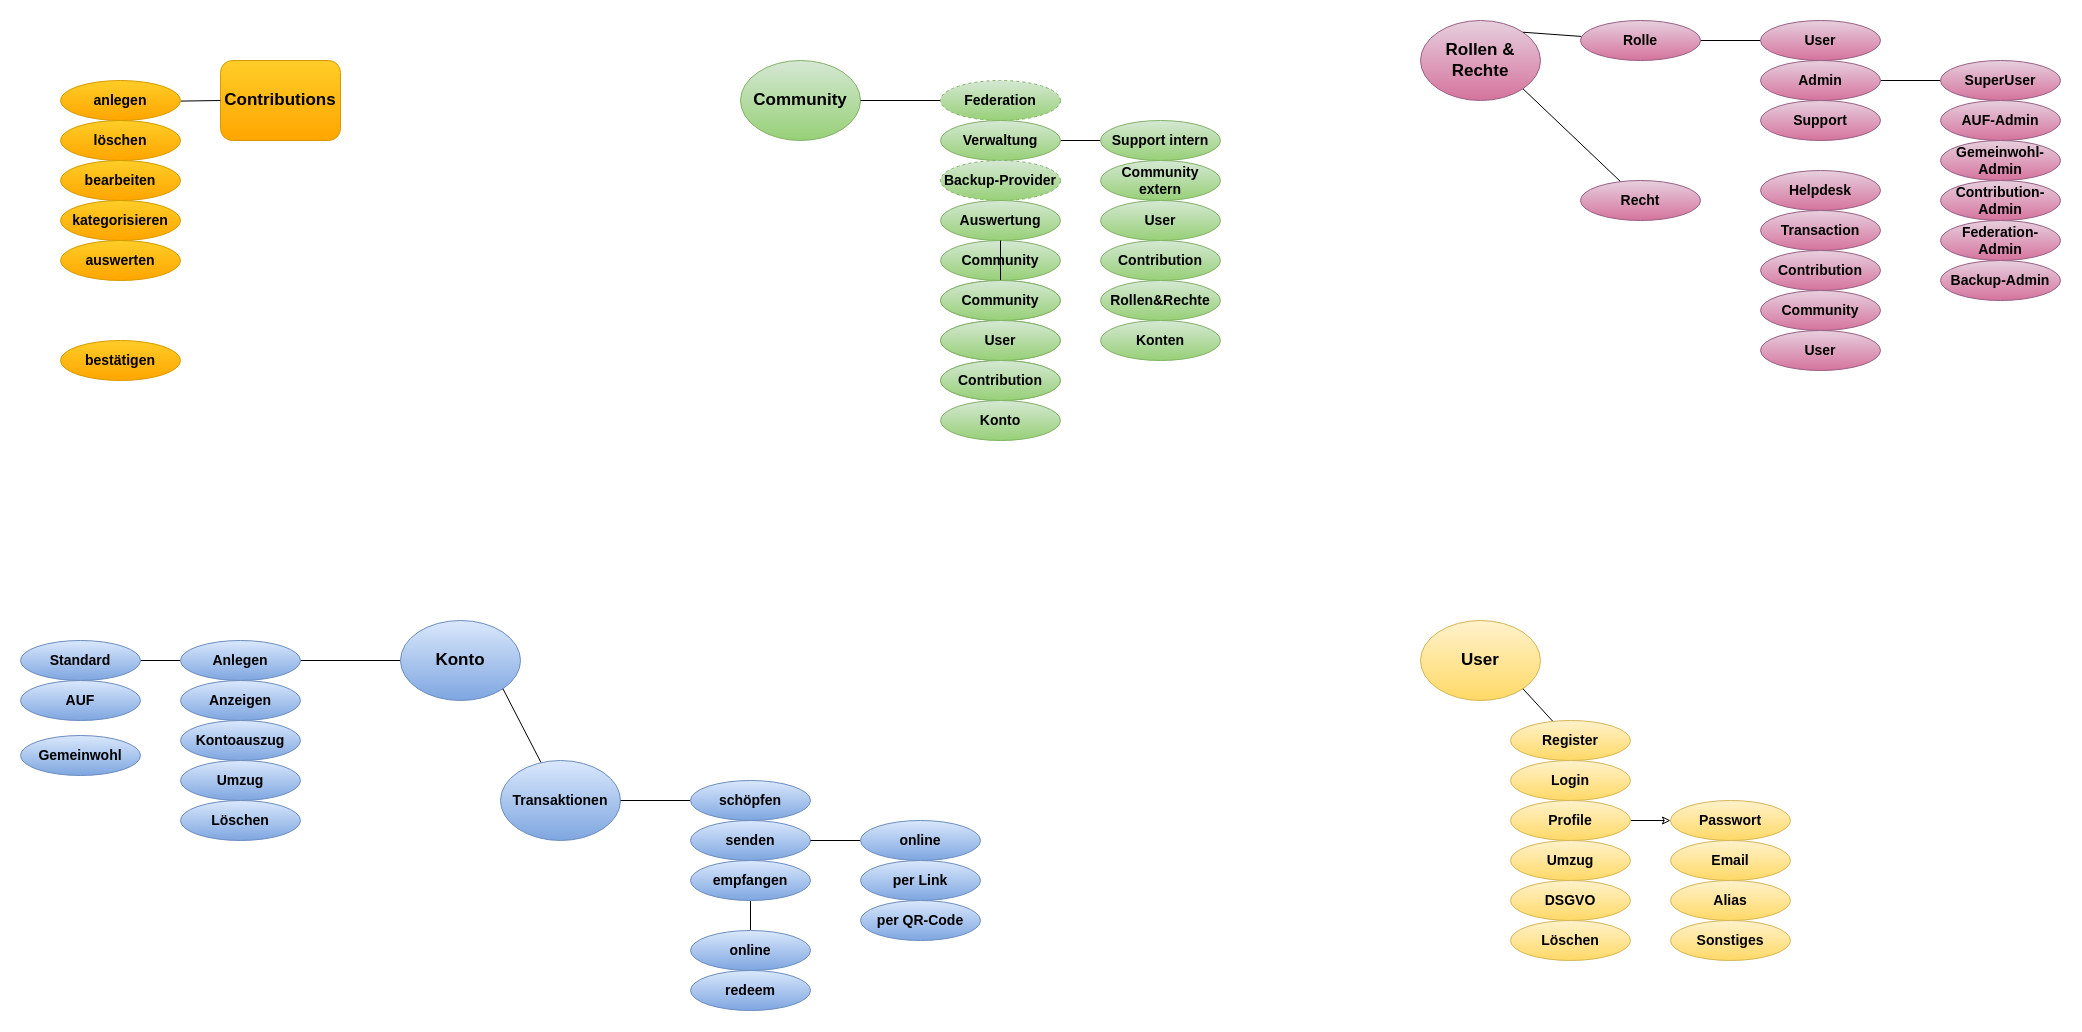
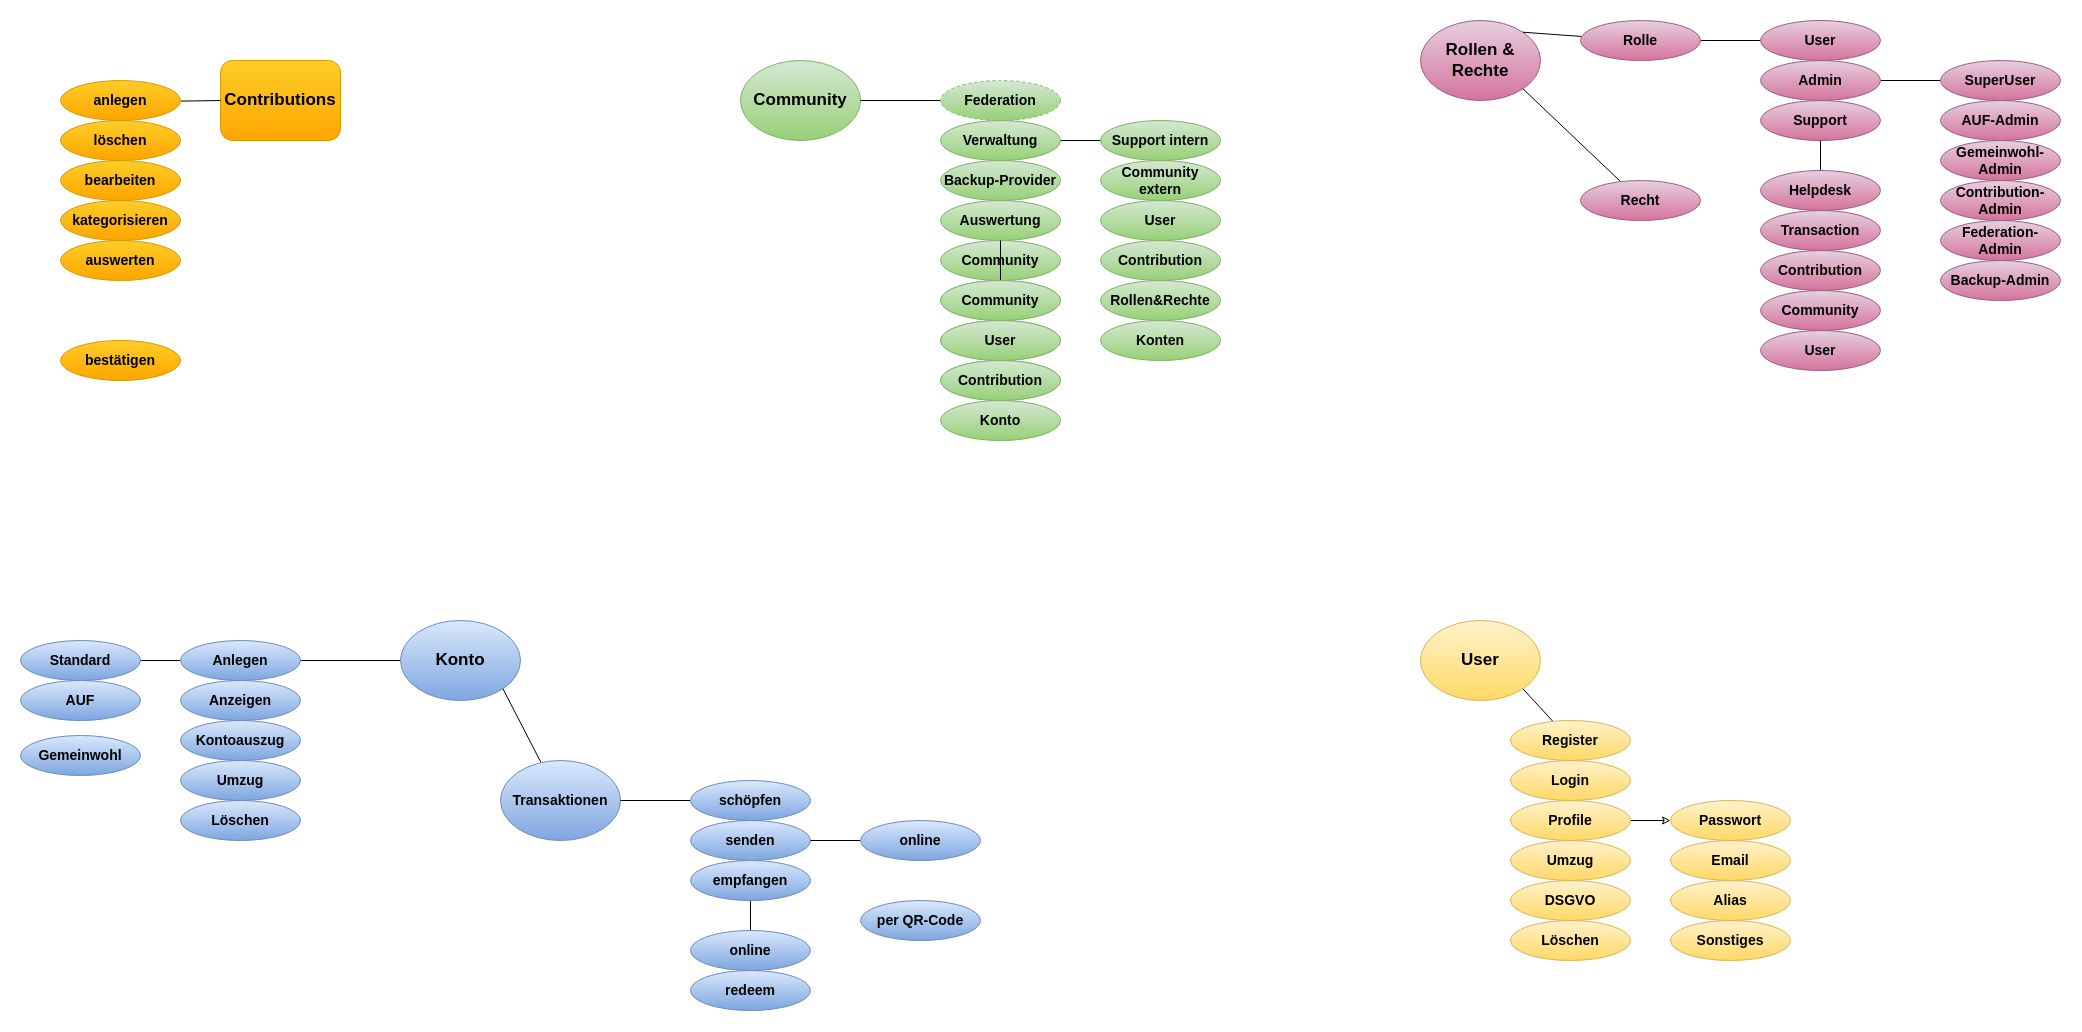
none -> (1821, 156)
(1001, 181) -> (1001, 181)
(921, 881) -> none
